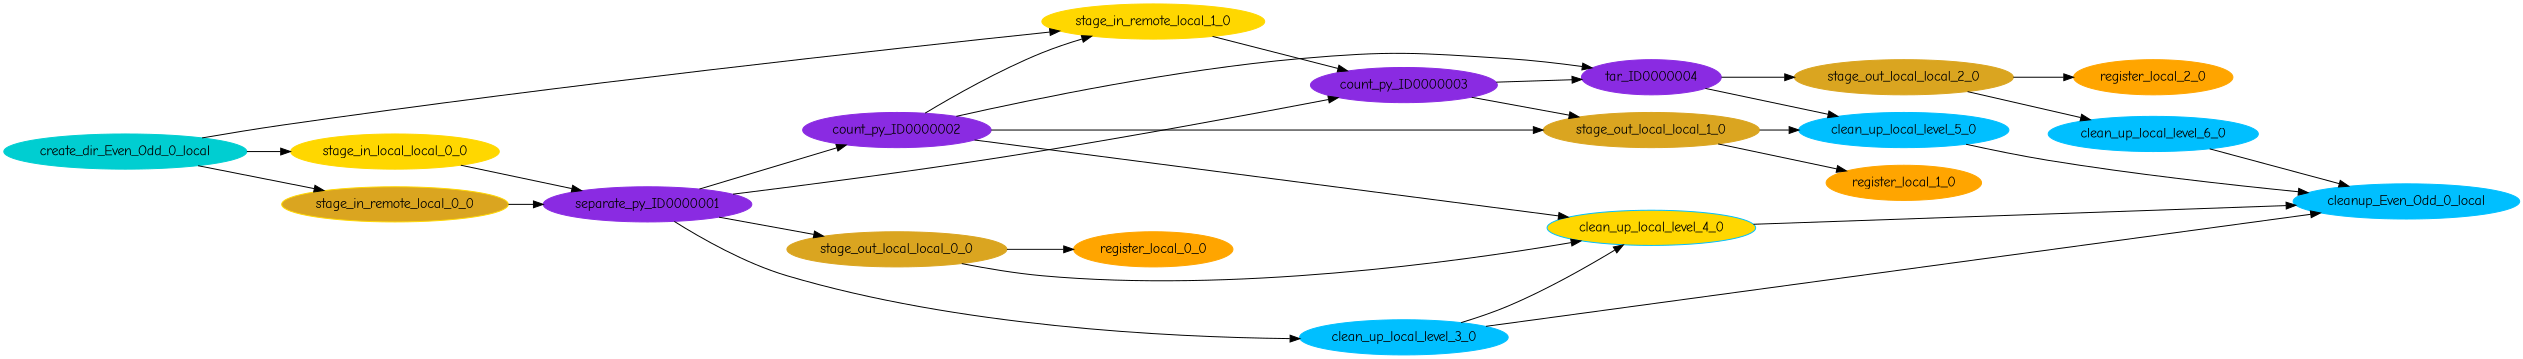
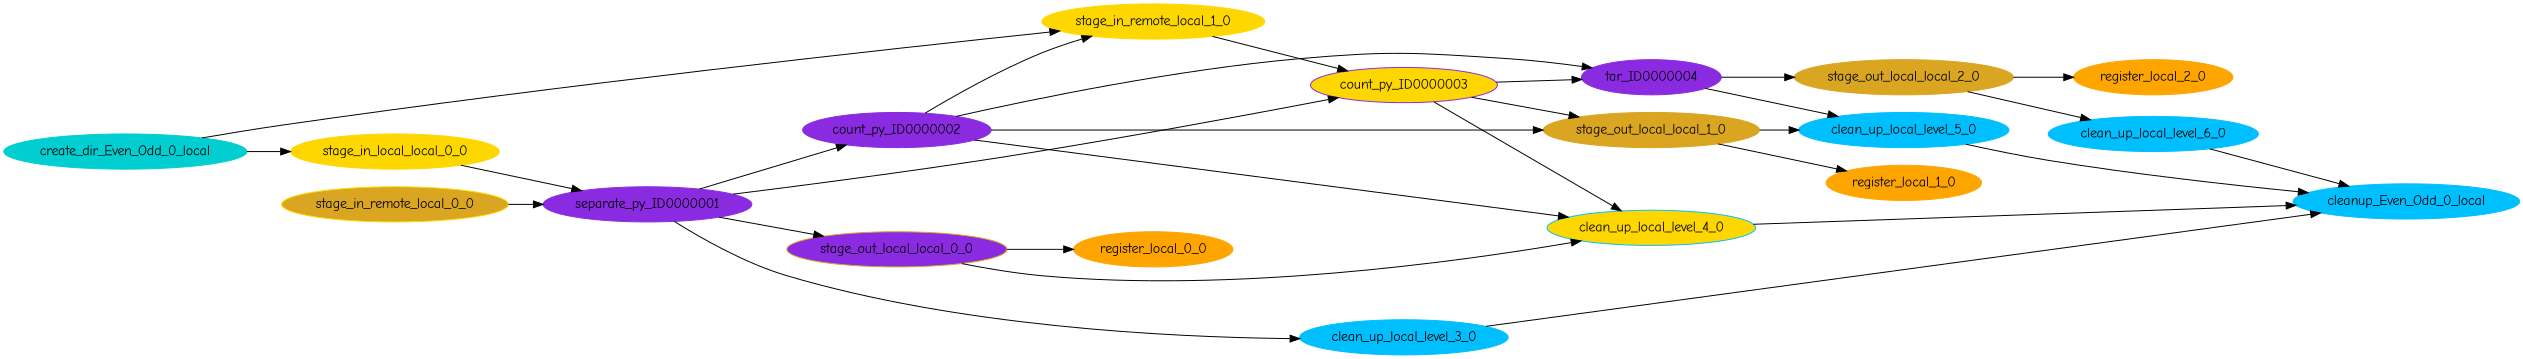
(1404, 85) -> (1404, 85)
(256, 177) -> none
(897, 249) -> (897, 249)
(1540, 291) -> (1523, 154)
